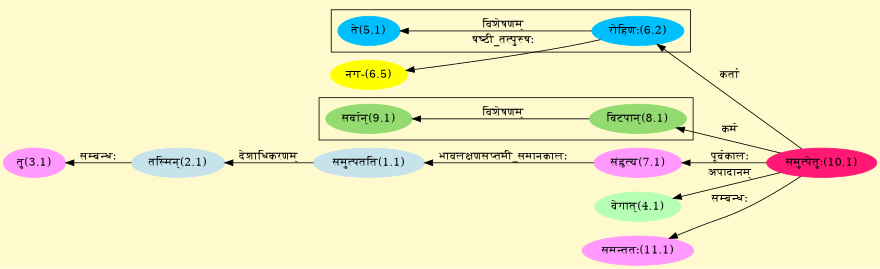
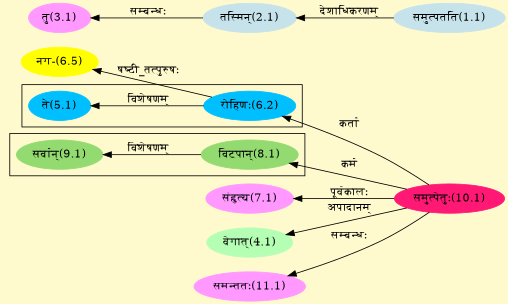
(513, 163) -> none
